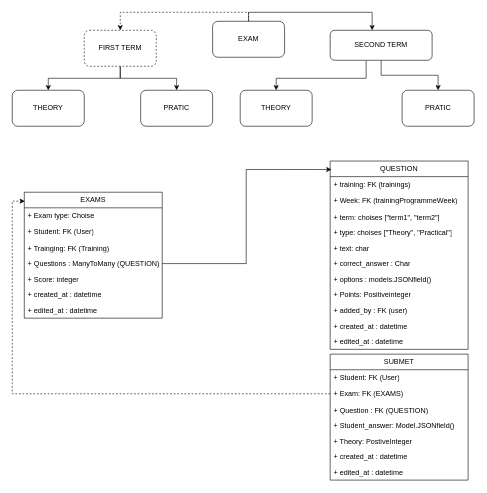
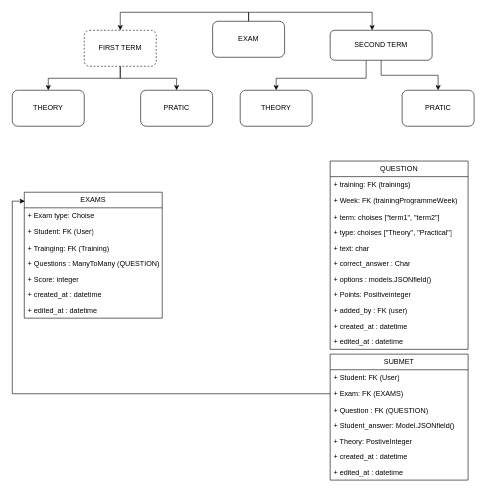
(176, 12) -> (176, 12)
(205, 264) -> none
(71, 394) -> (71, 394)
